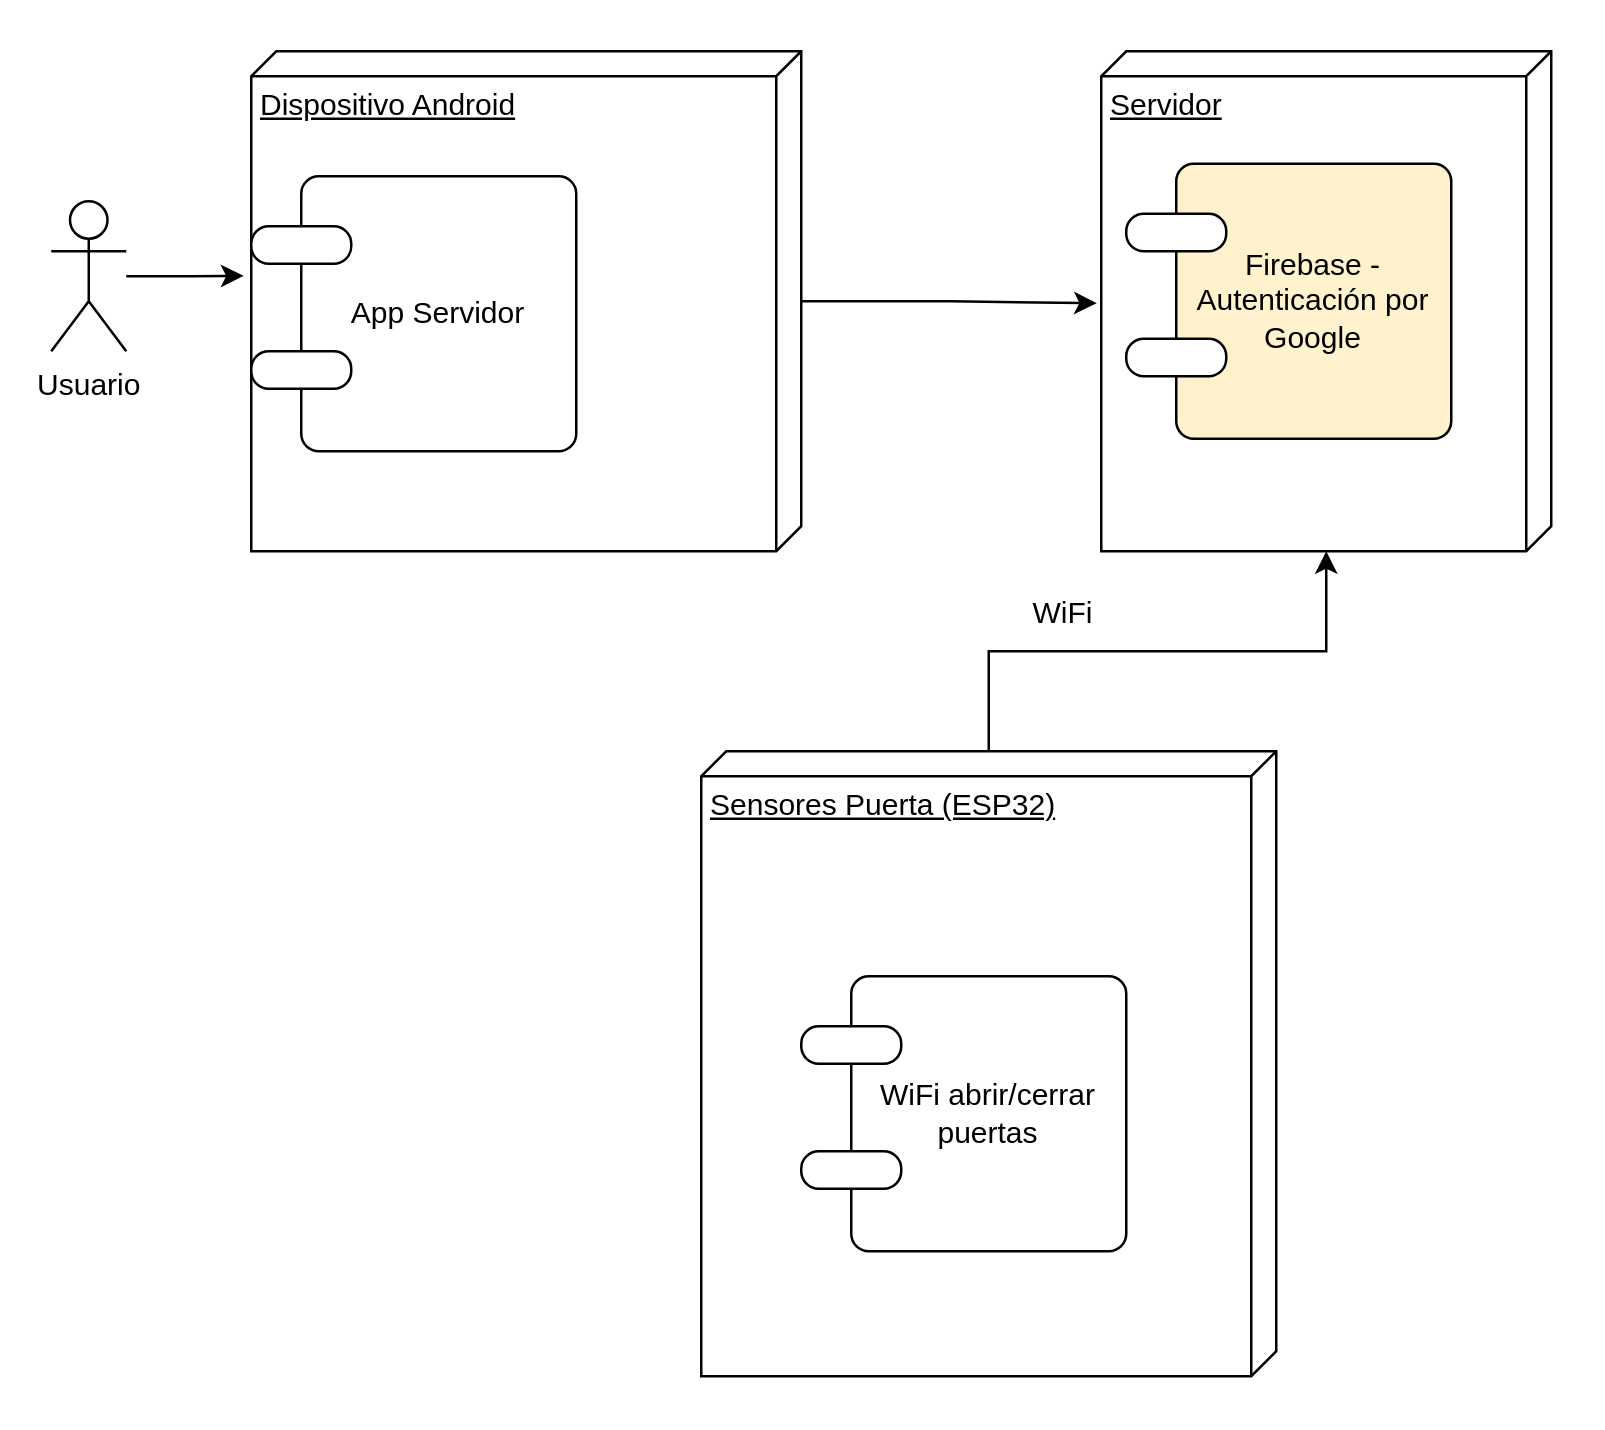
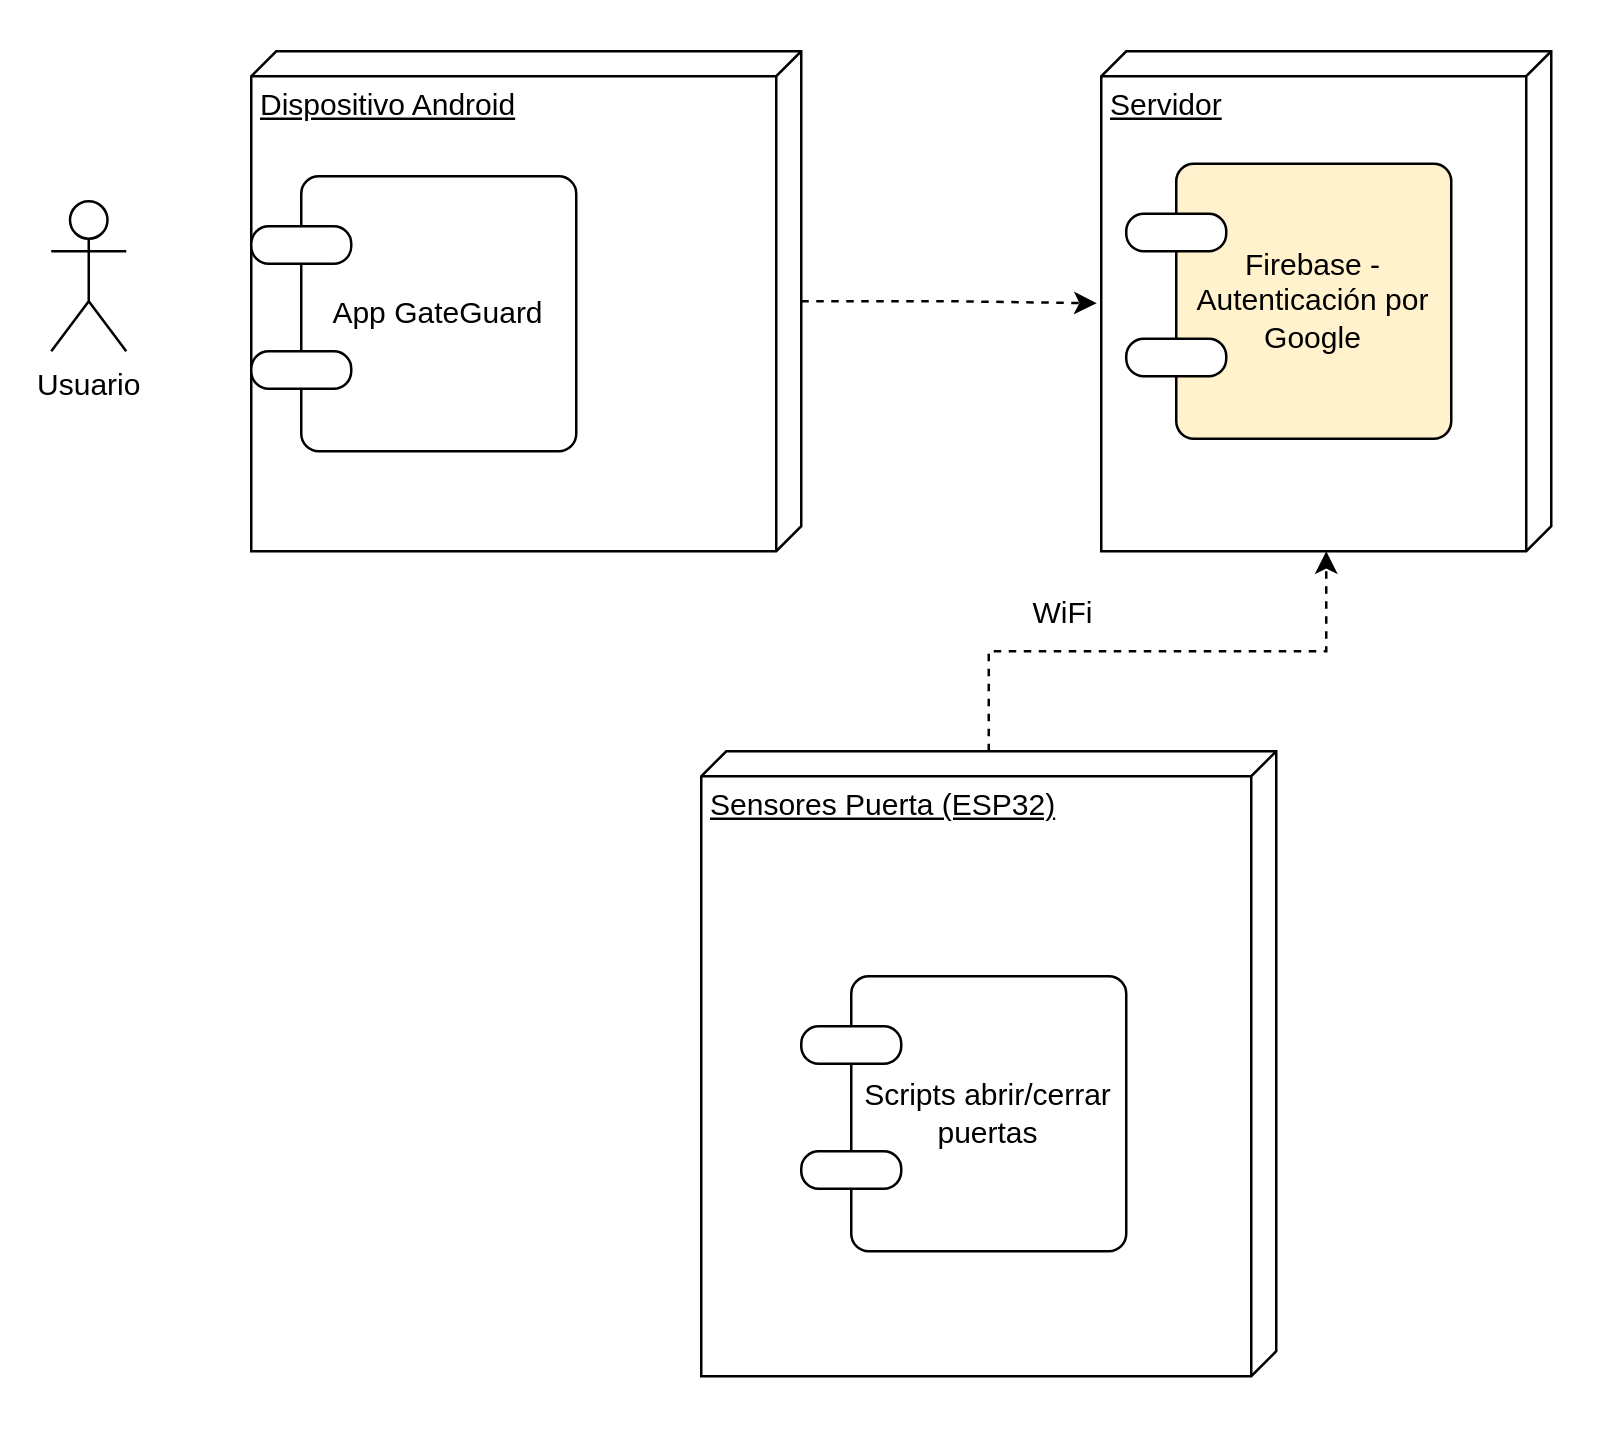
(177, 276) -> none
(937, 301) -> (937, 301)
(439, 314) -> (439, 314)
(1152, 651) -> (1152, 651)
(989, 1114) -> (989, 1114)
